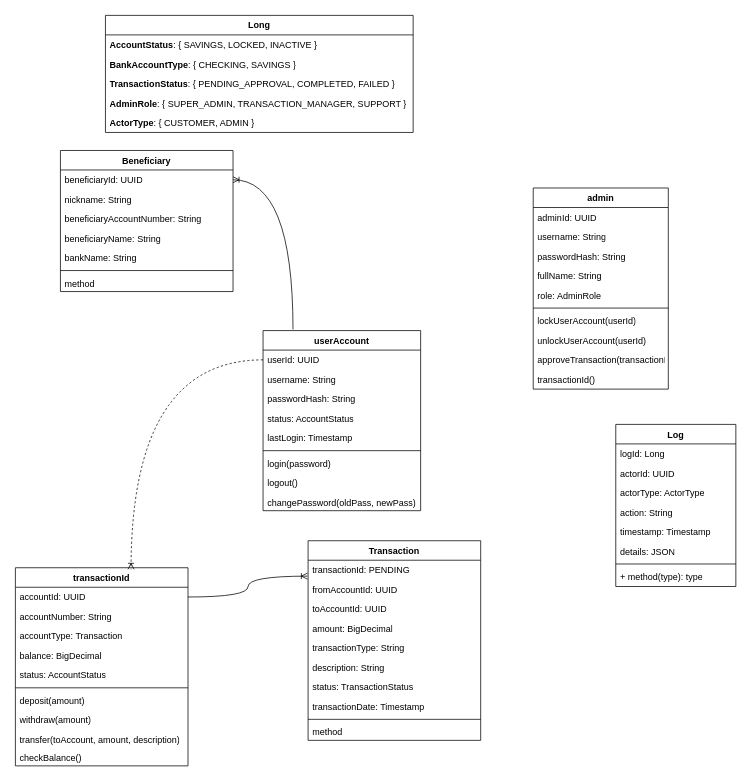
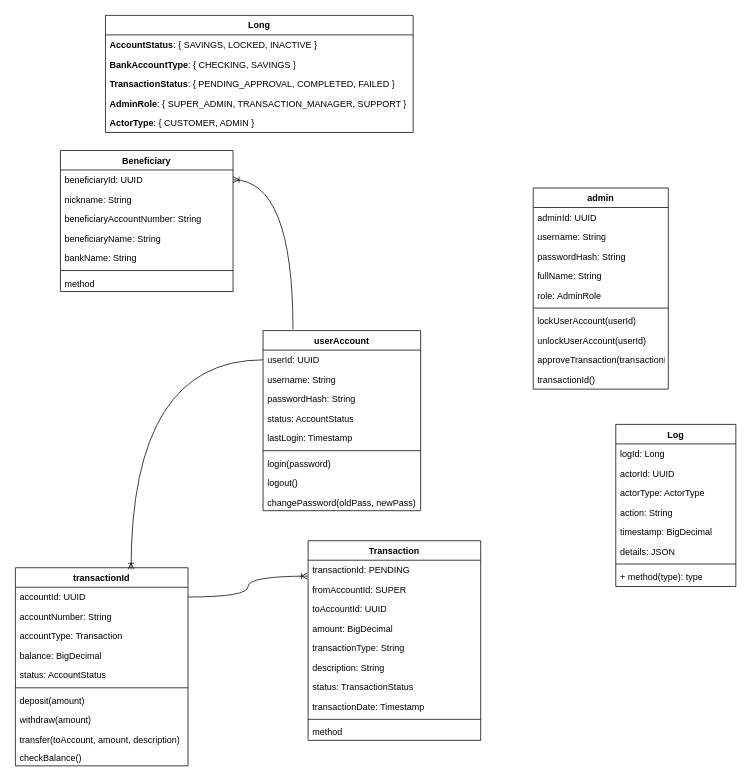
(154, 431) -> (154, 431)
(666, 532) -> (666, 532)
(358, 590) -> (360, 590)
